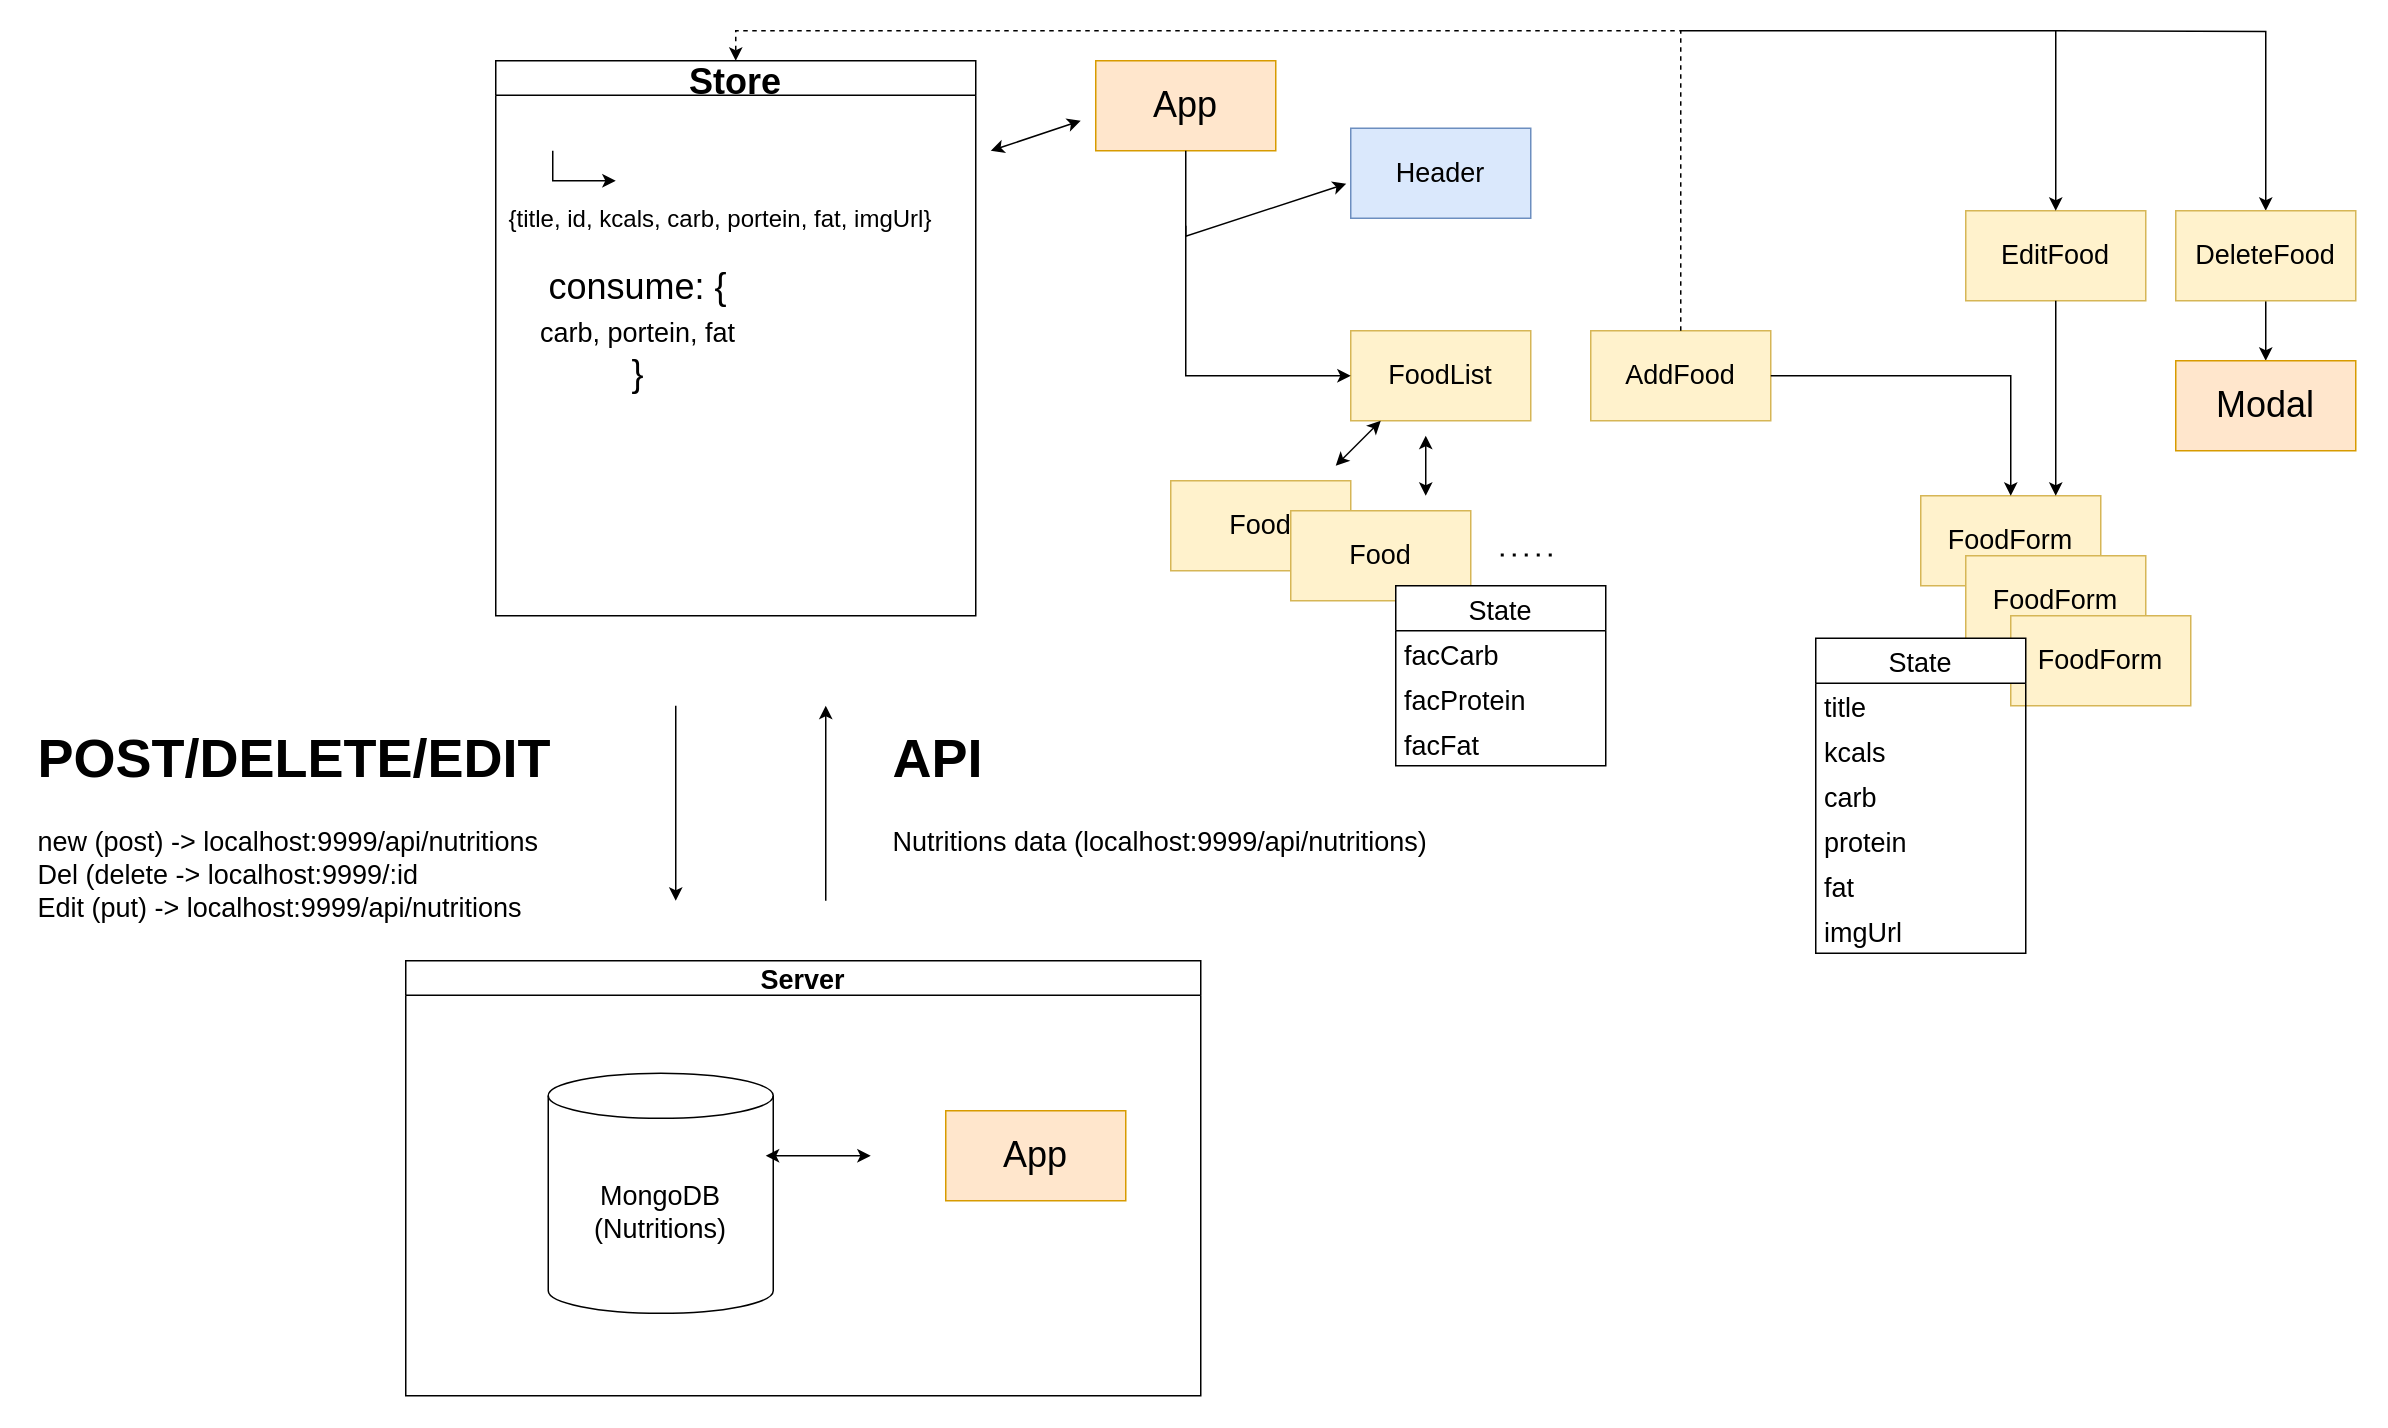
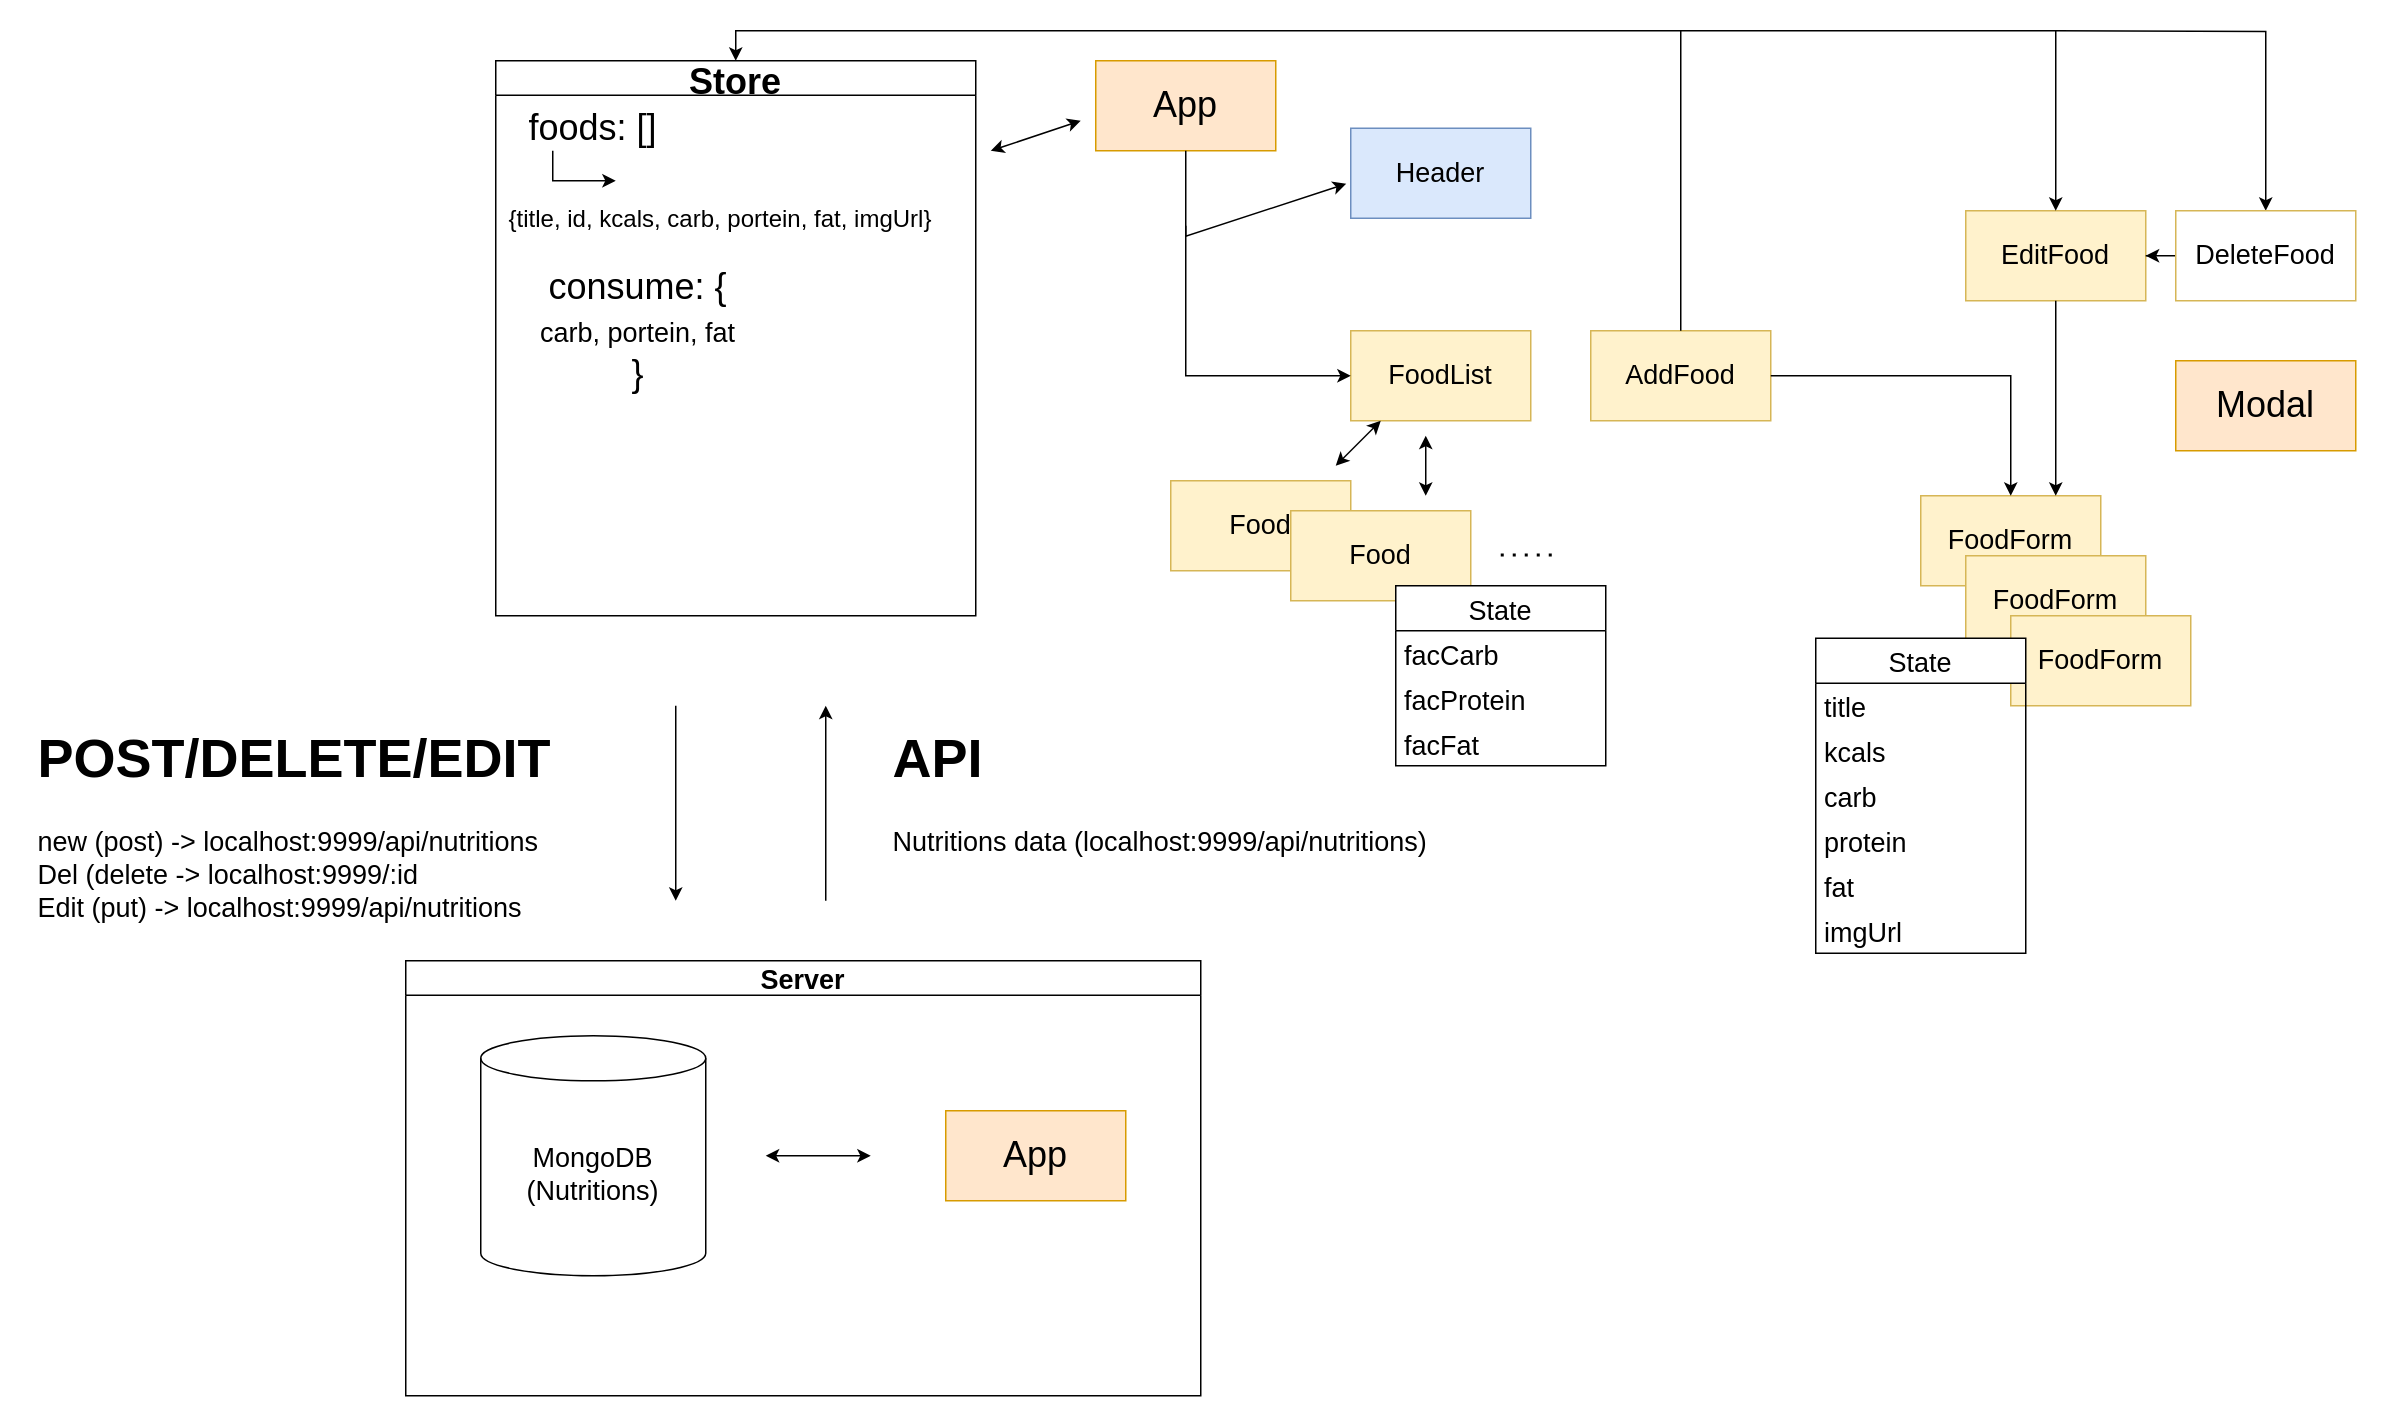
(1349, 31) -> (1349, 31)
none -> (593, 128)
(2266, 256) -> (2266, 256)
(2266, 326) -> (2156, 256)
(661, 1193) -> (593, 1156)
